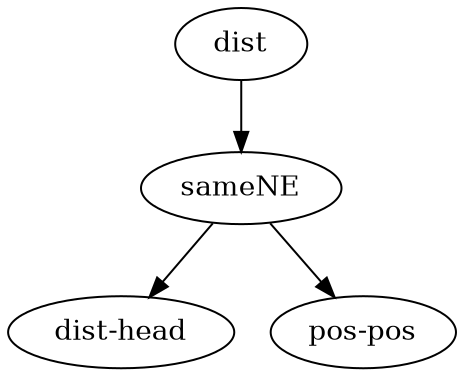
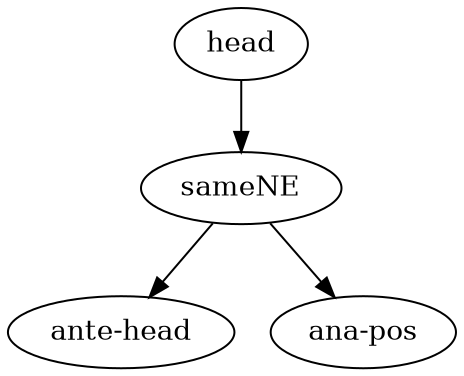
(241, 44) -> (241, 44)
(121, 332) -> (121, 332)
(363, 332) -> (363, 332)
